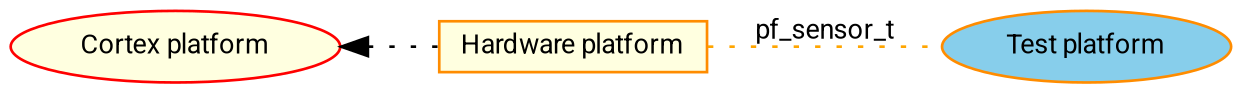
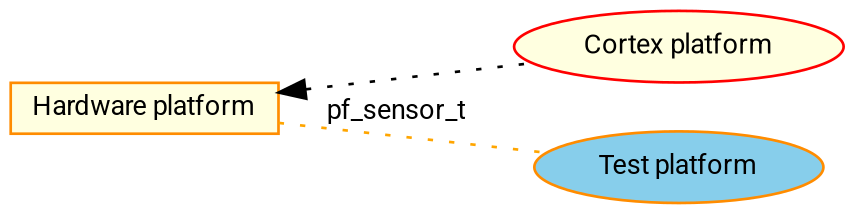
(403, 47) -> (419, 76)
